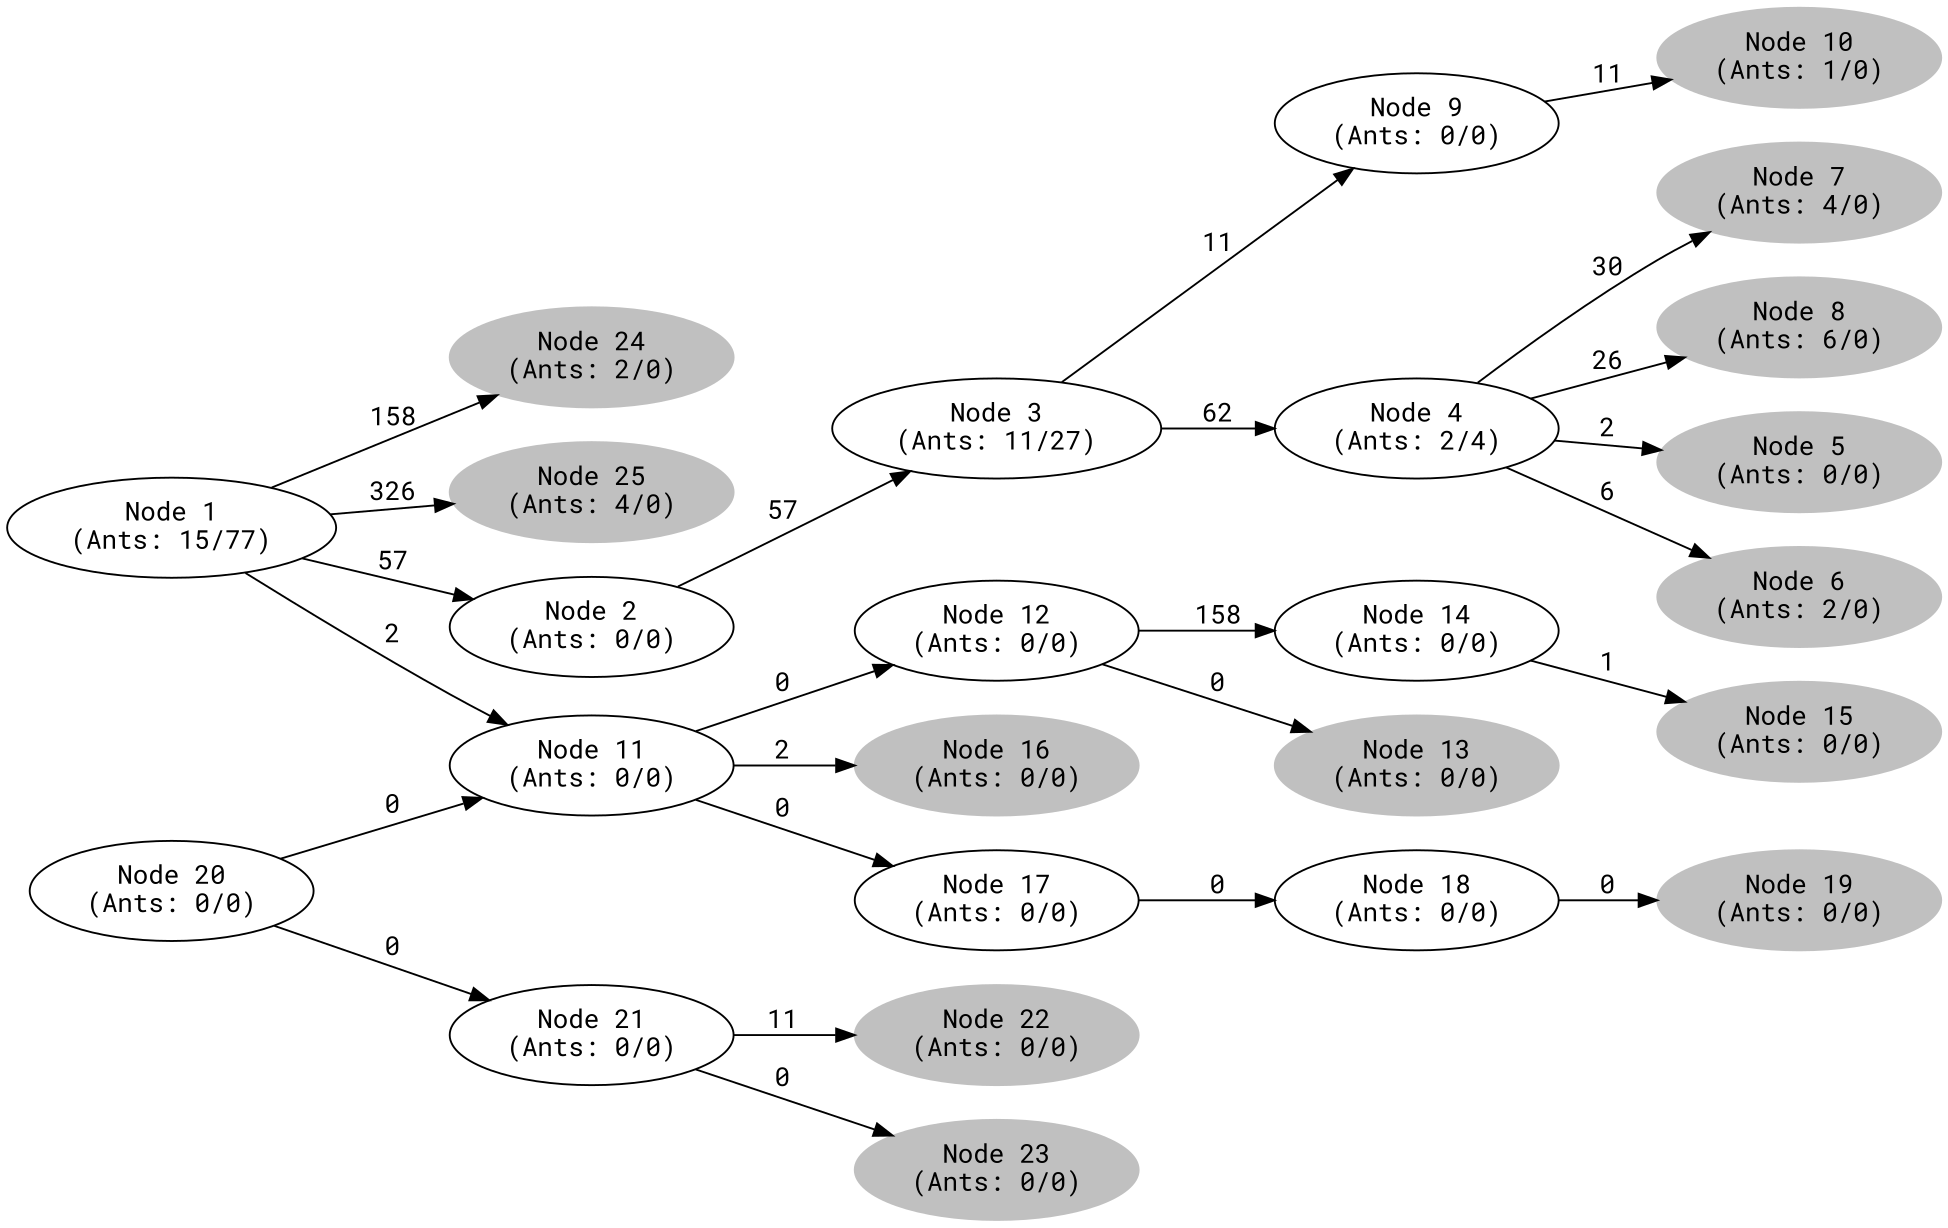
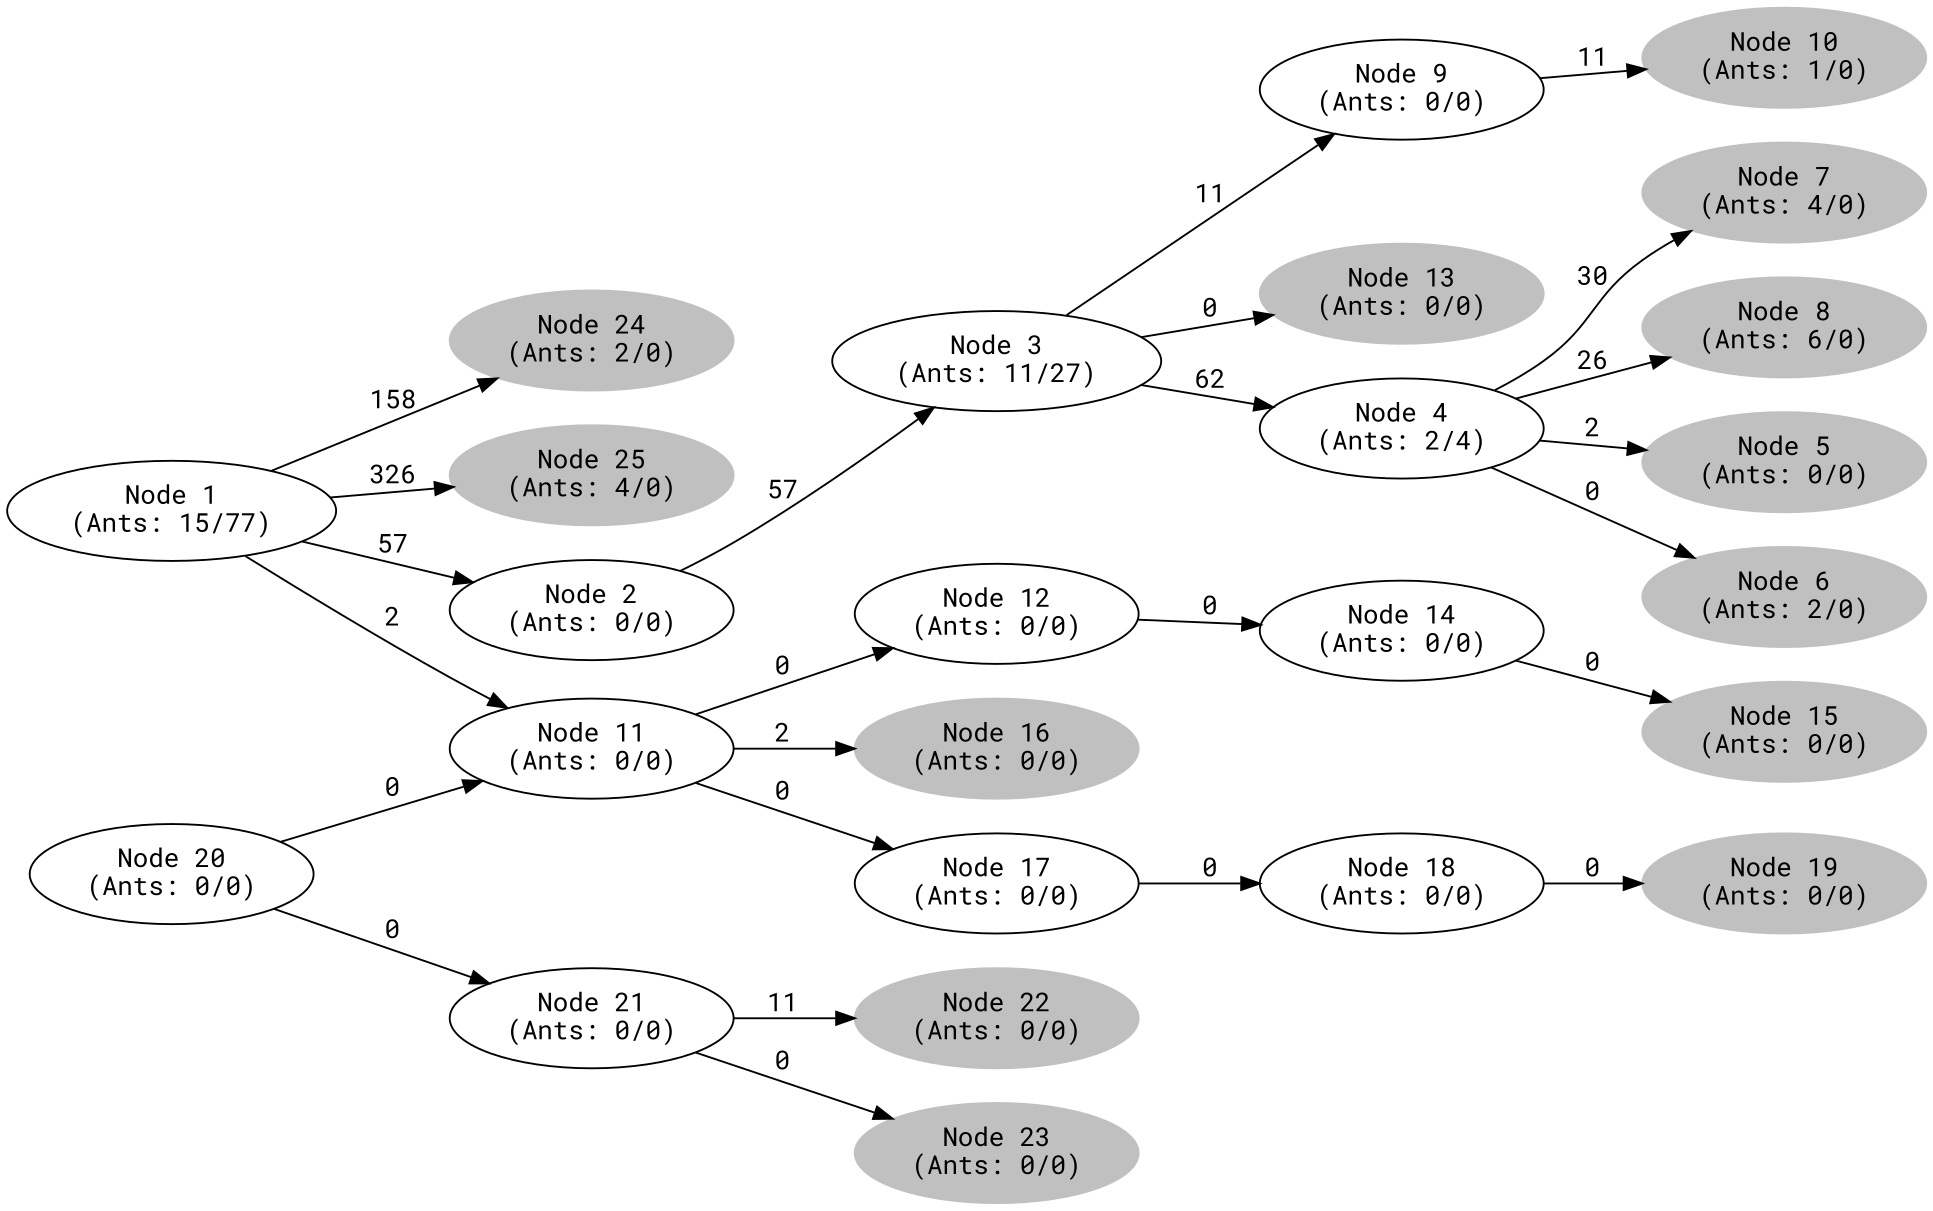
(1608, 493) -> (1593, 493)
(1218, 617) -> (1210, 607)
(1608, 663) -> (1593, 663)
(1197, 695) -> (1198, 328)
